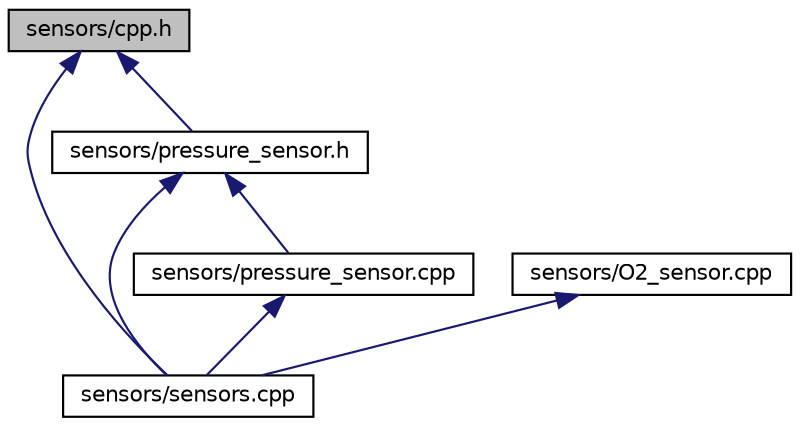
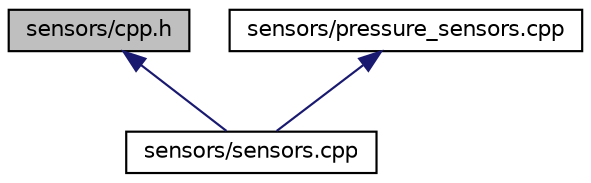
(210, 152) -> none
(304, 274) -> (406, 30)
(652, 274) -> none
